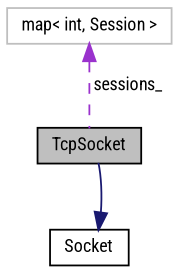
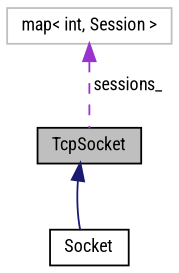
(101, 187) -> (78, 206)
